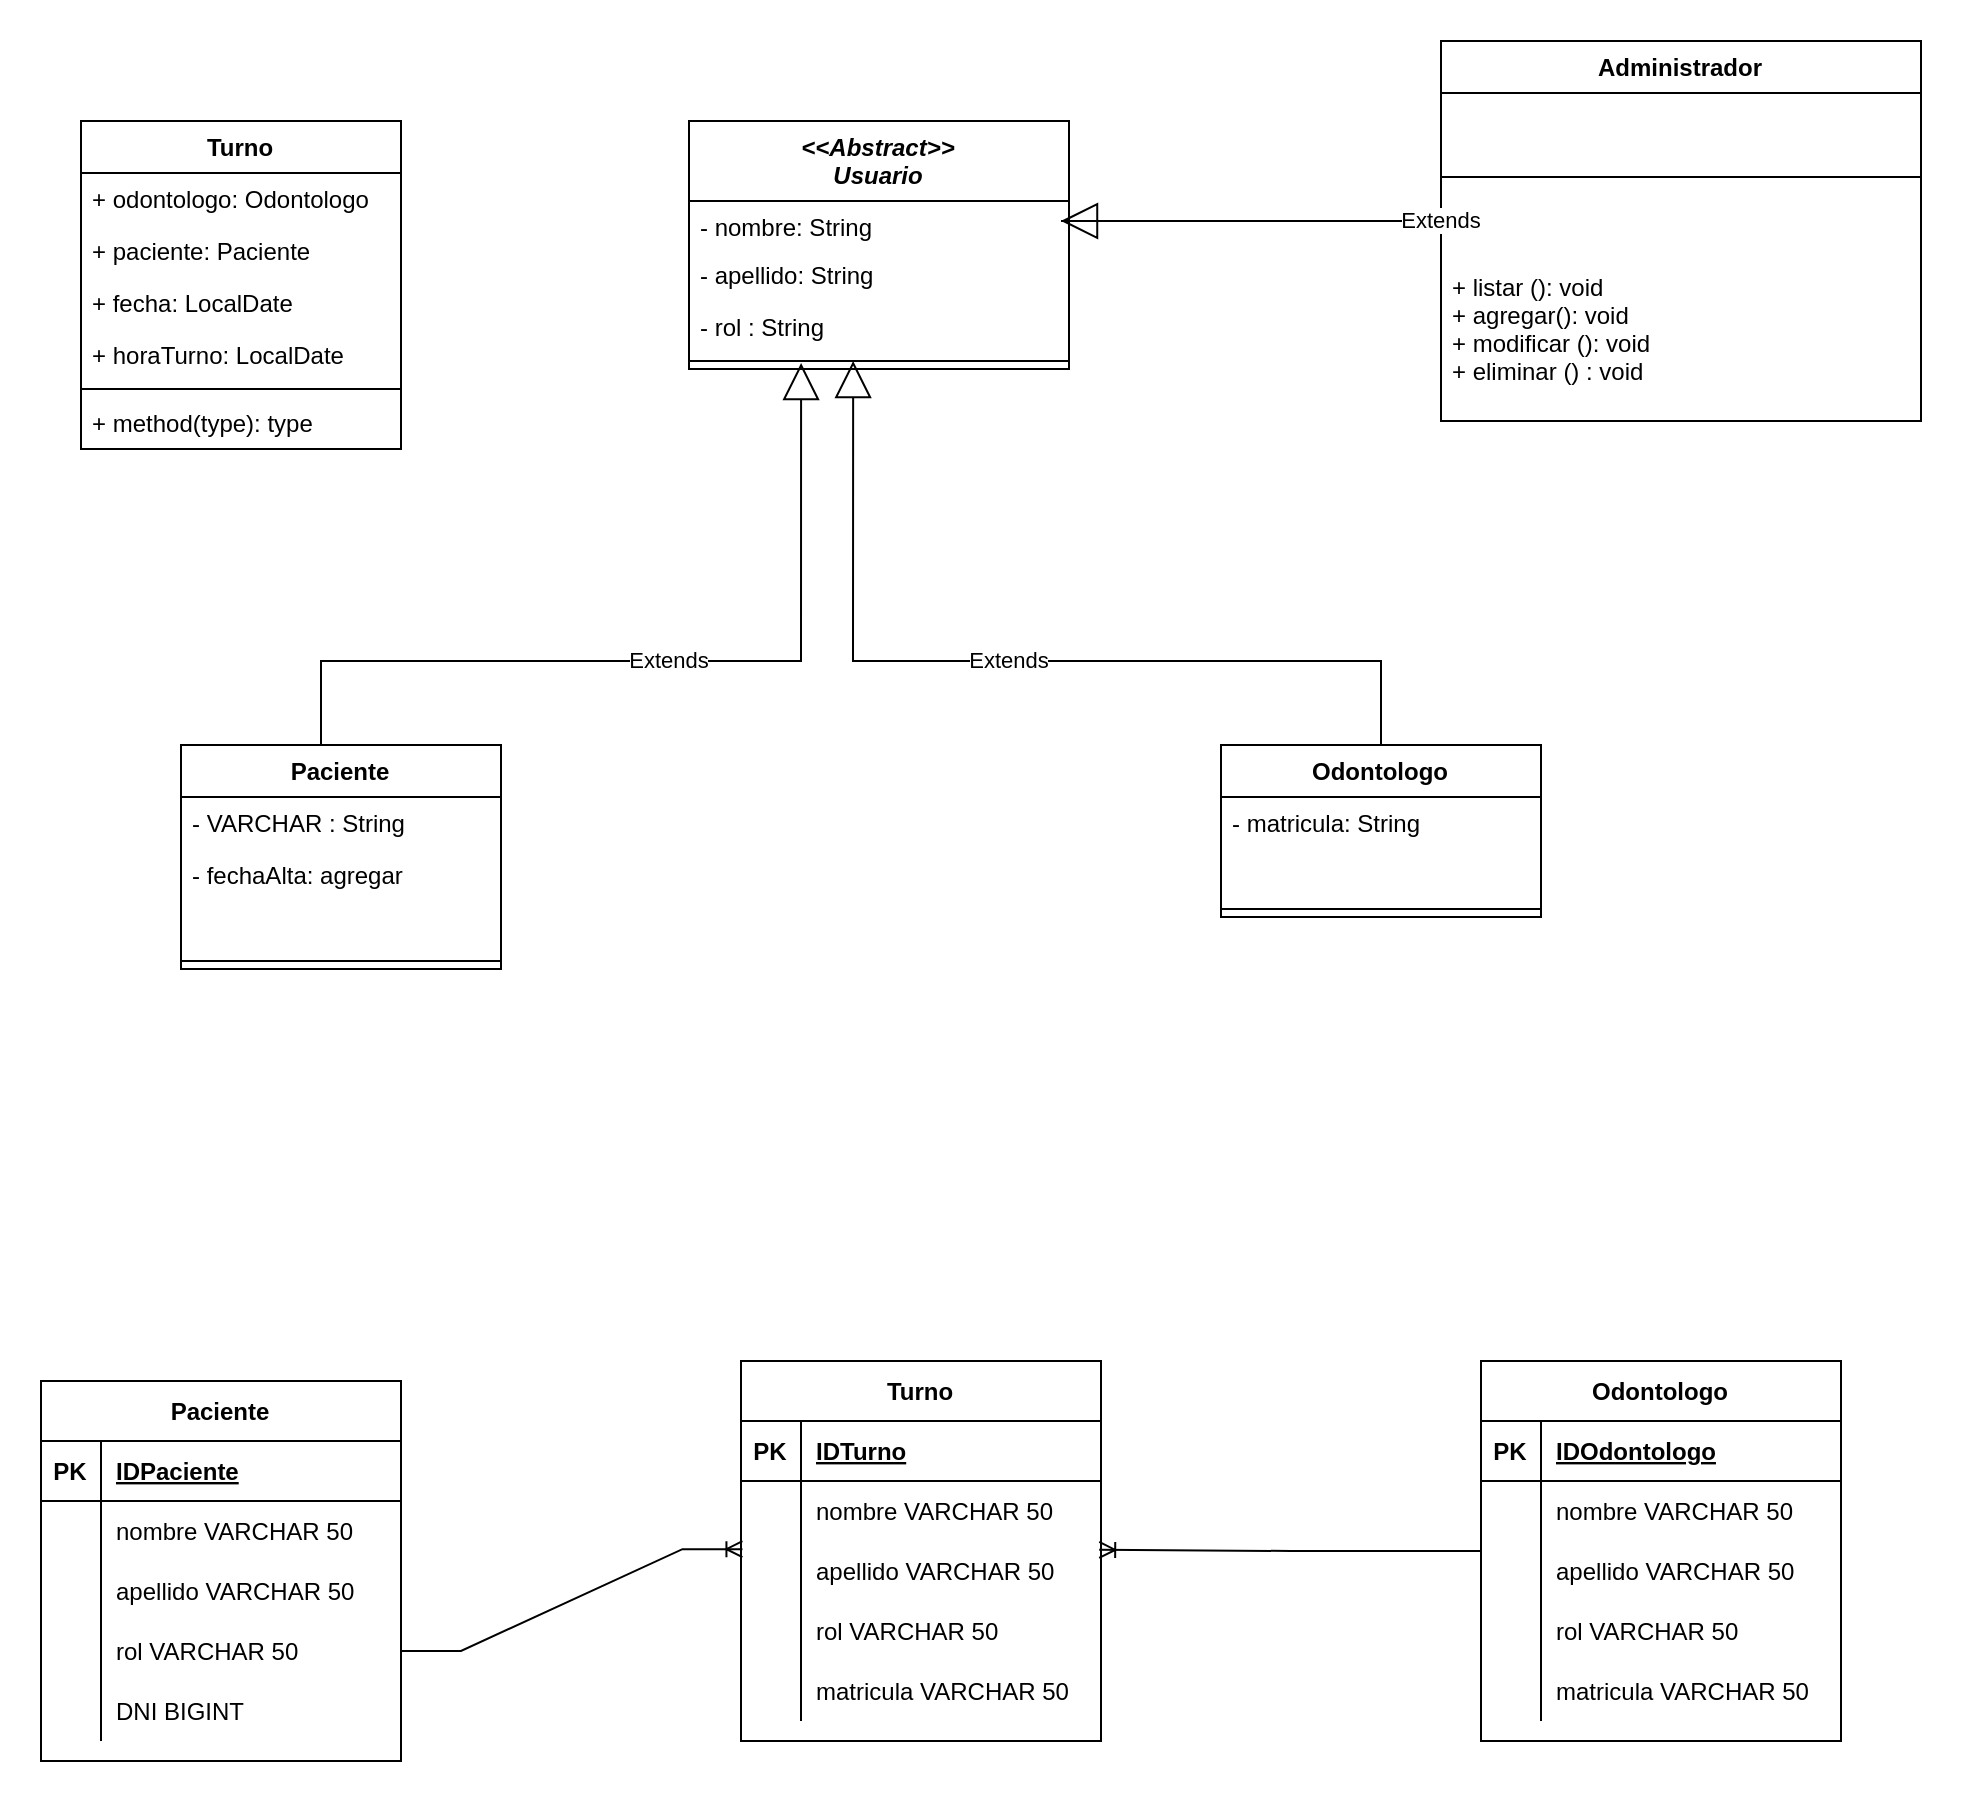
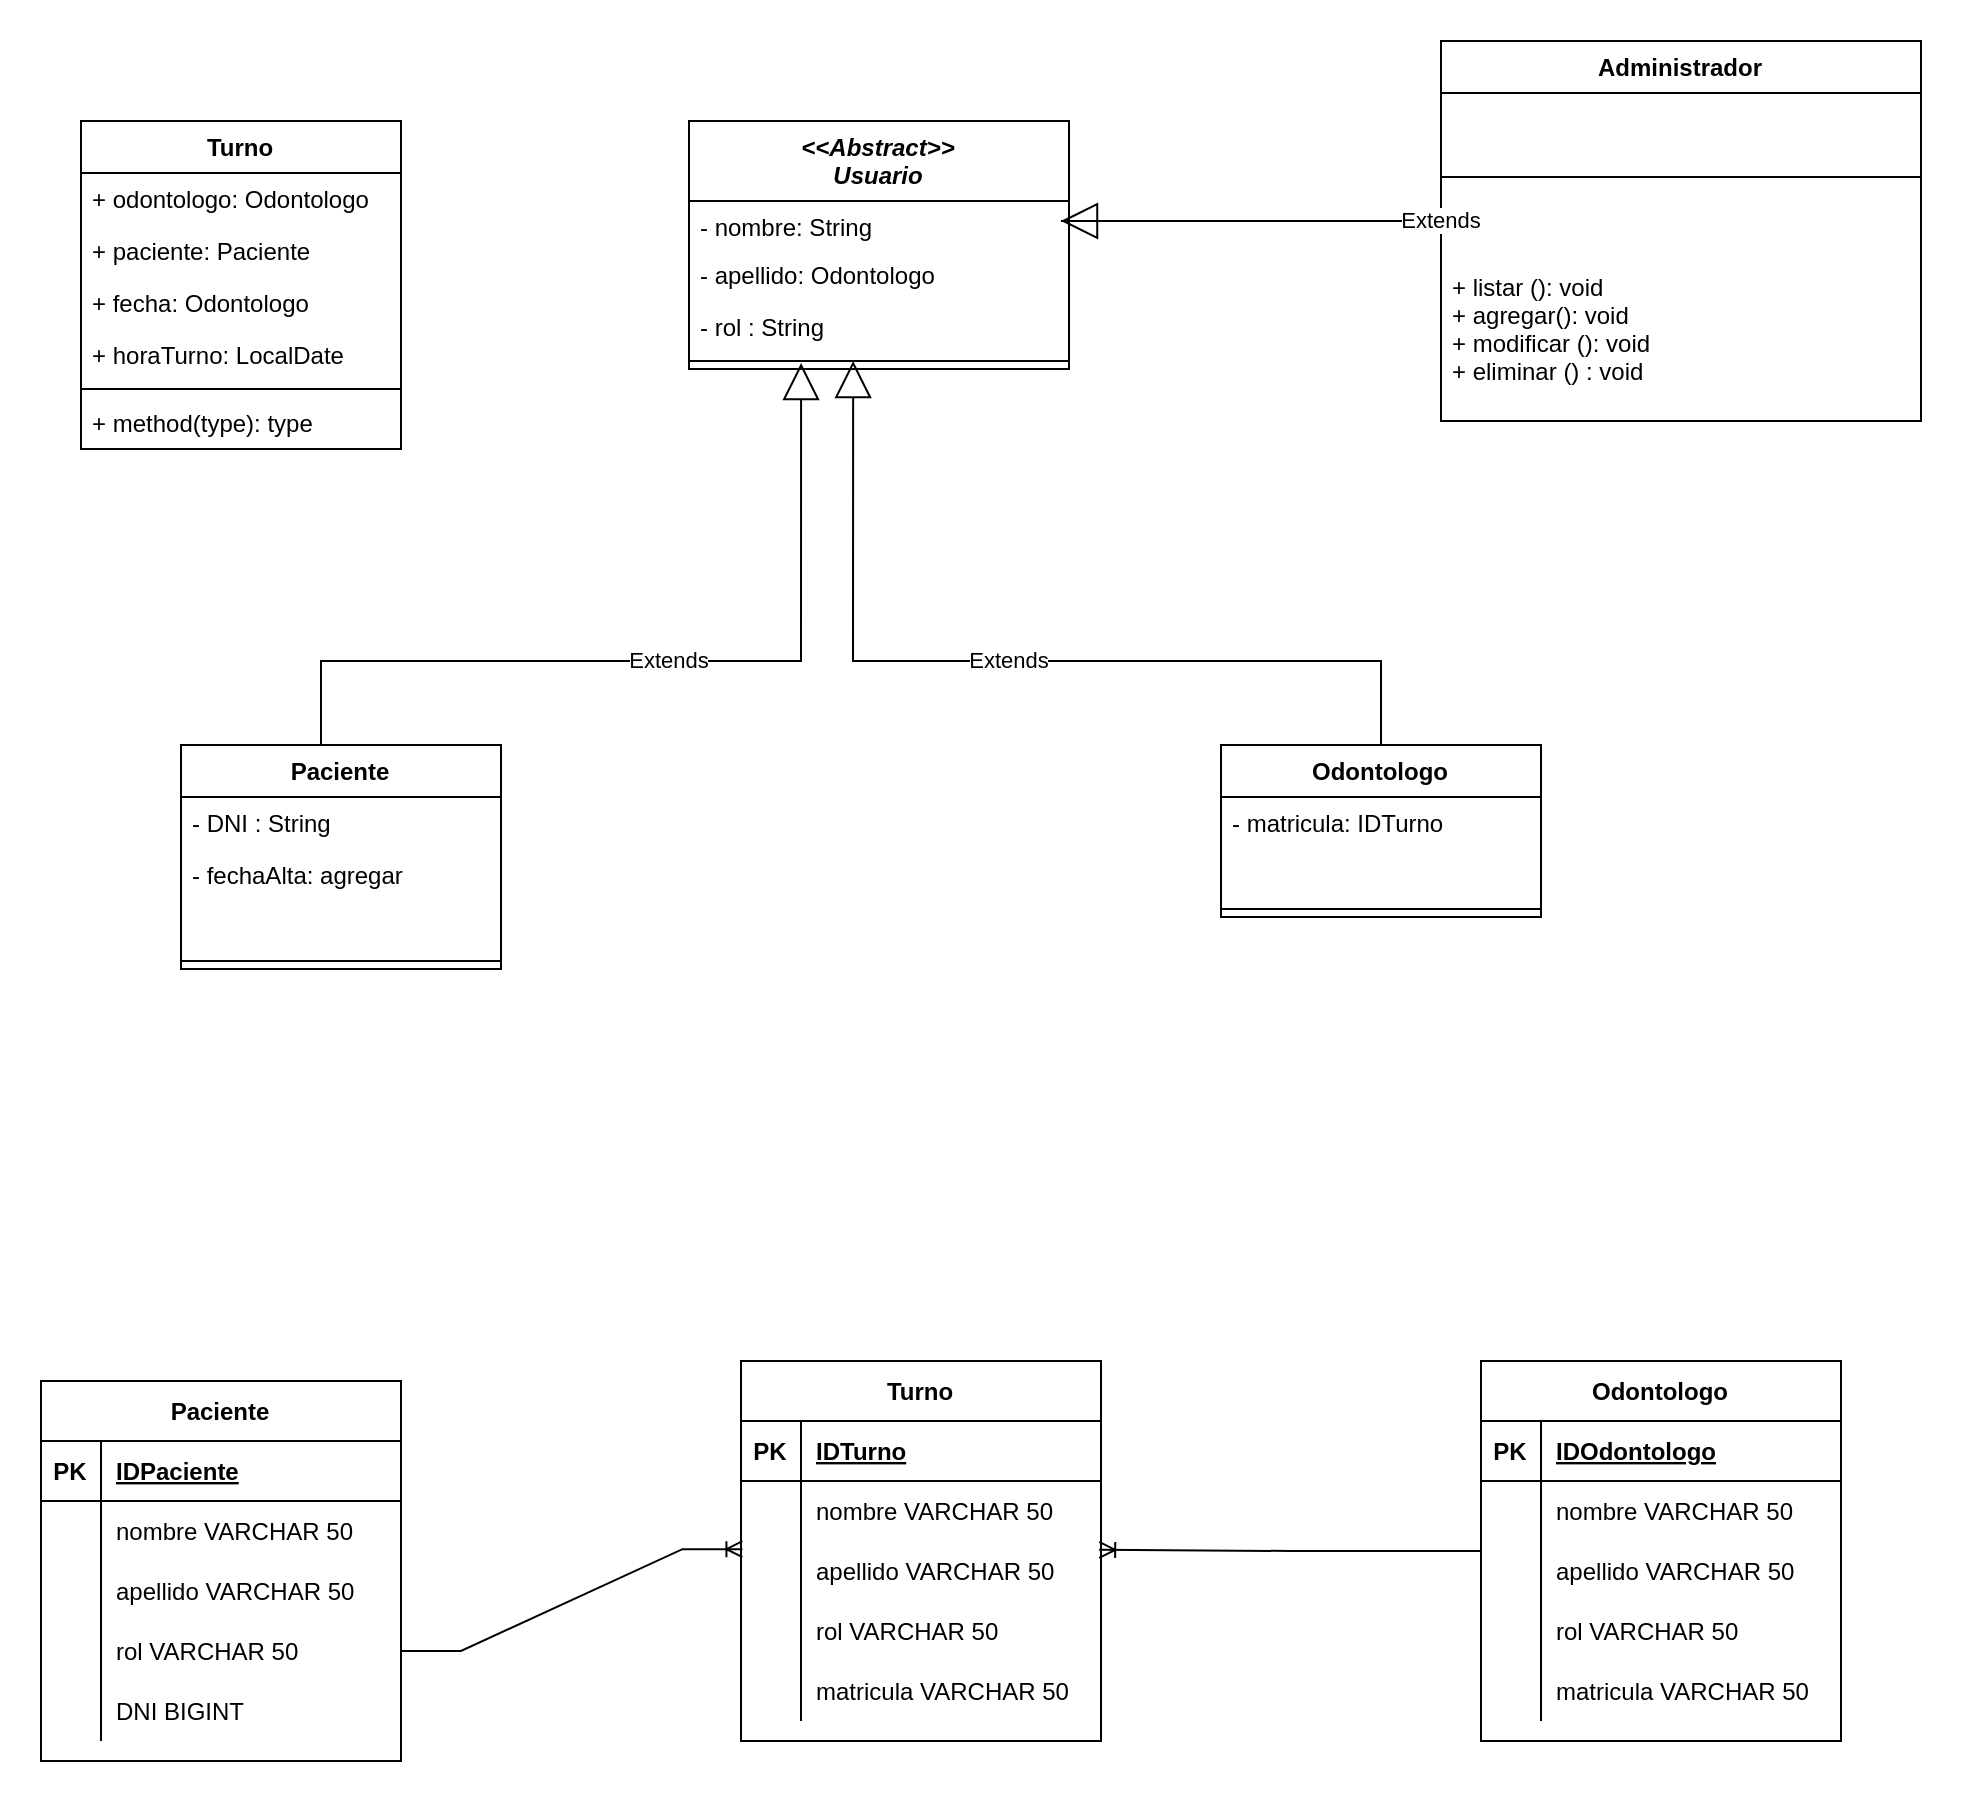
(799, 276) -> (826, 276)
(200, 304) -> (207, 304)
(297, 824) -> (270, 824)
(1341, 824) -> (1351, 824)
